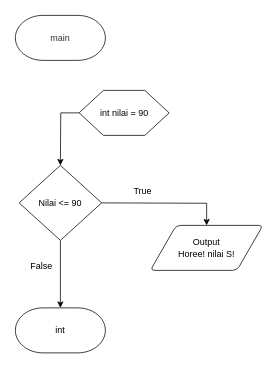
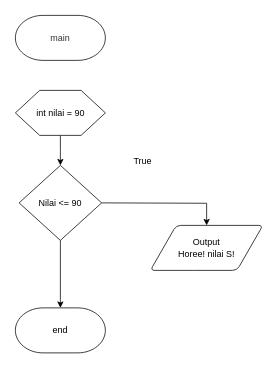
(124, 113) -> (60, 113)
(143, 192) -> (143, 162)
(42, 267) -> none
(60, 330) -> (60, 330)
